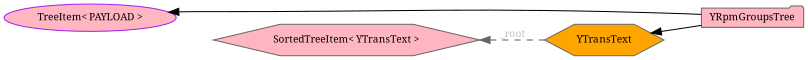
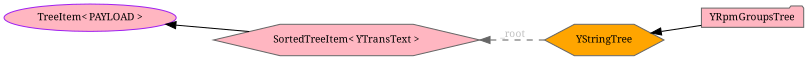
(440, 10) -> (213, 28)
(604, 40) -> (604, 40)
